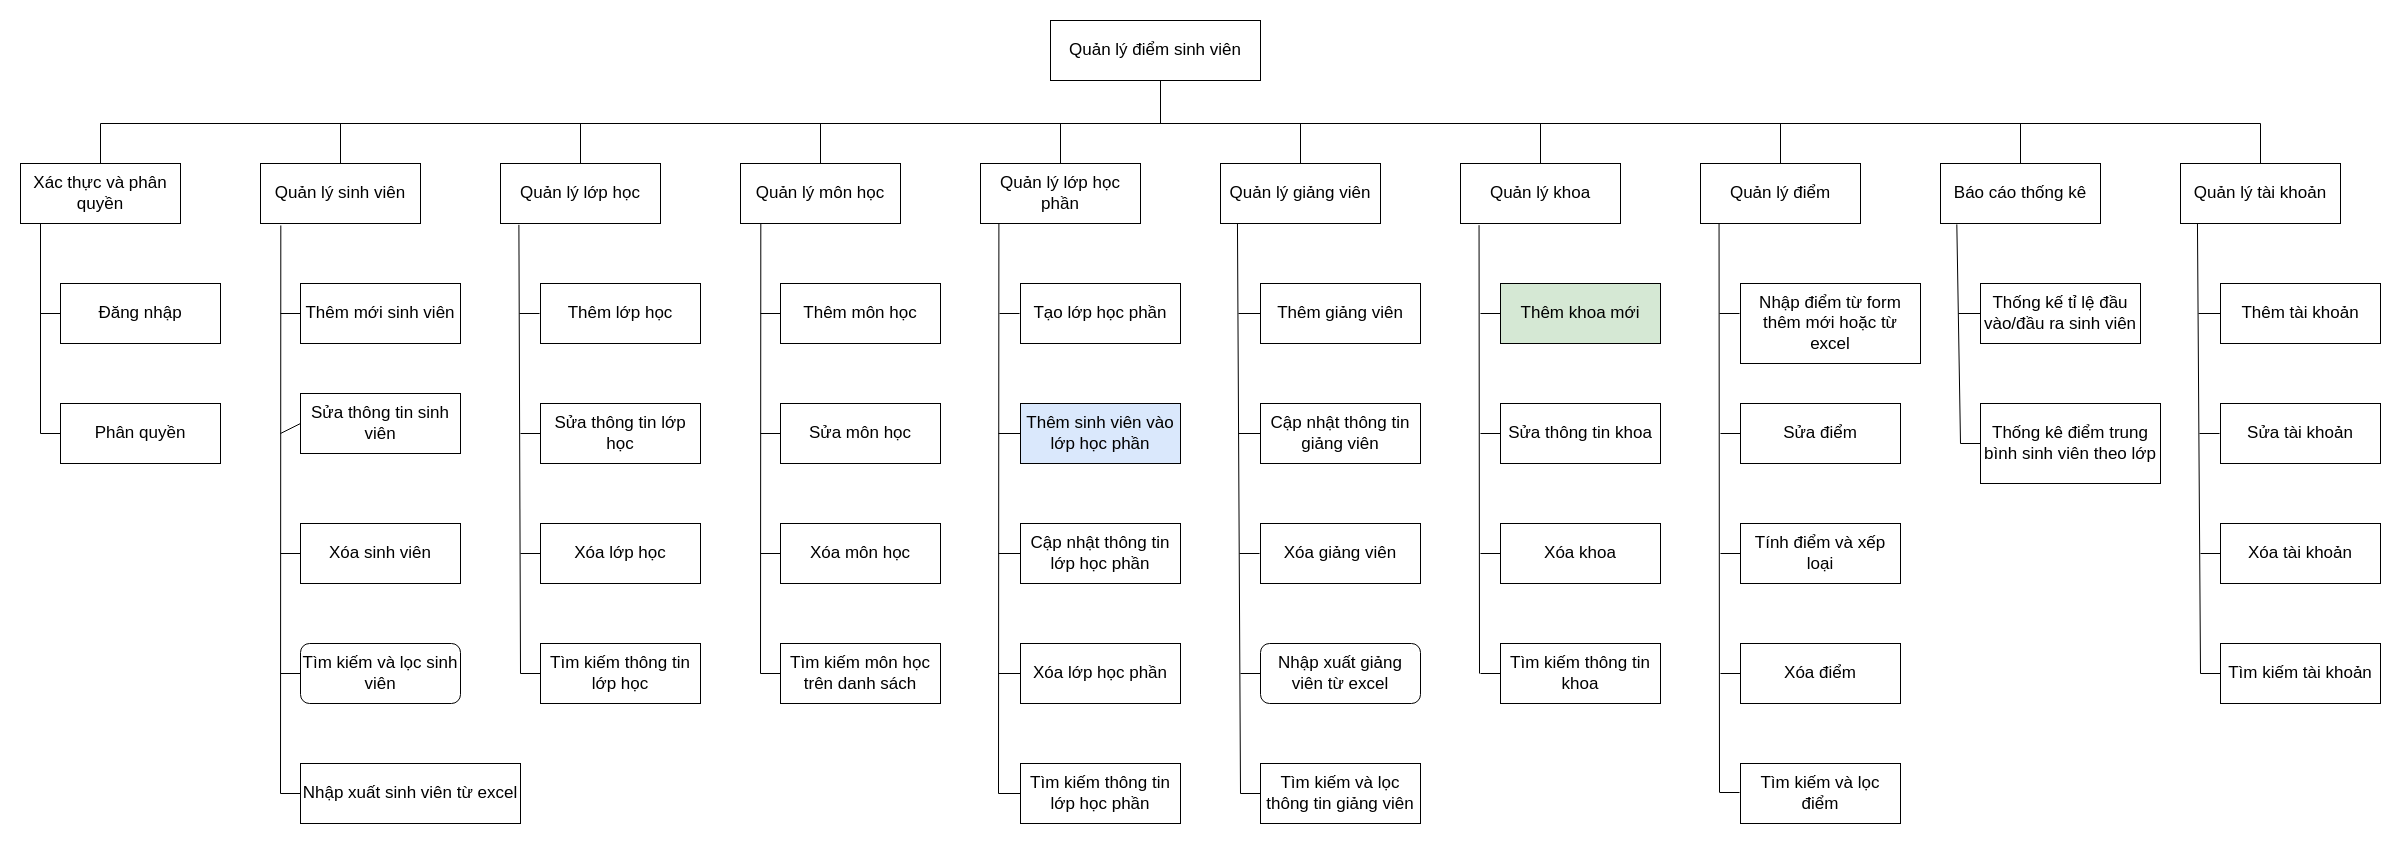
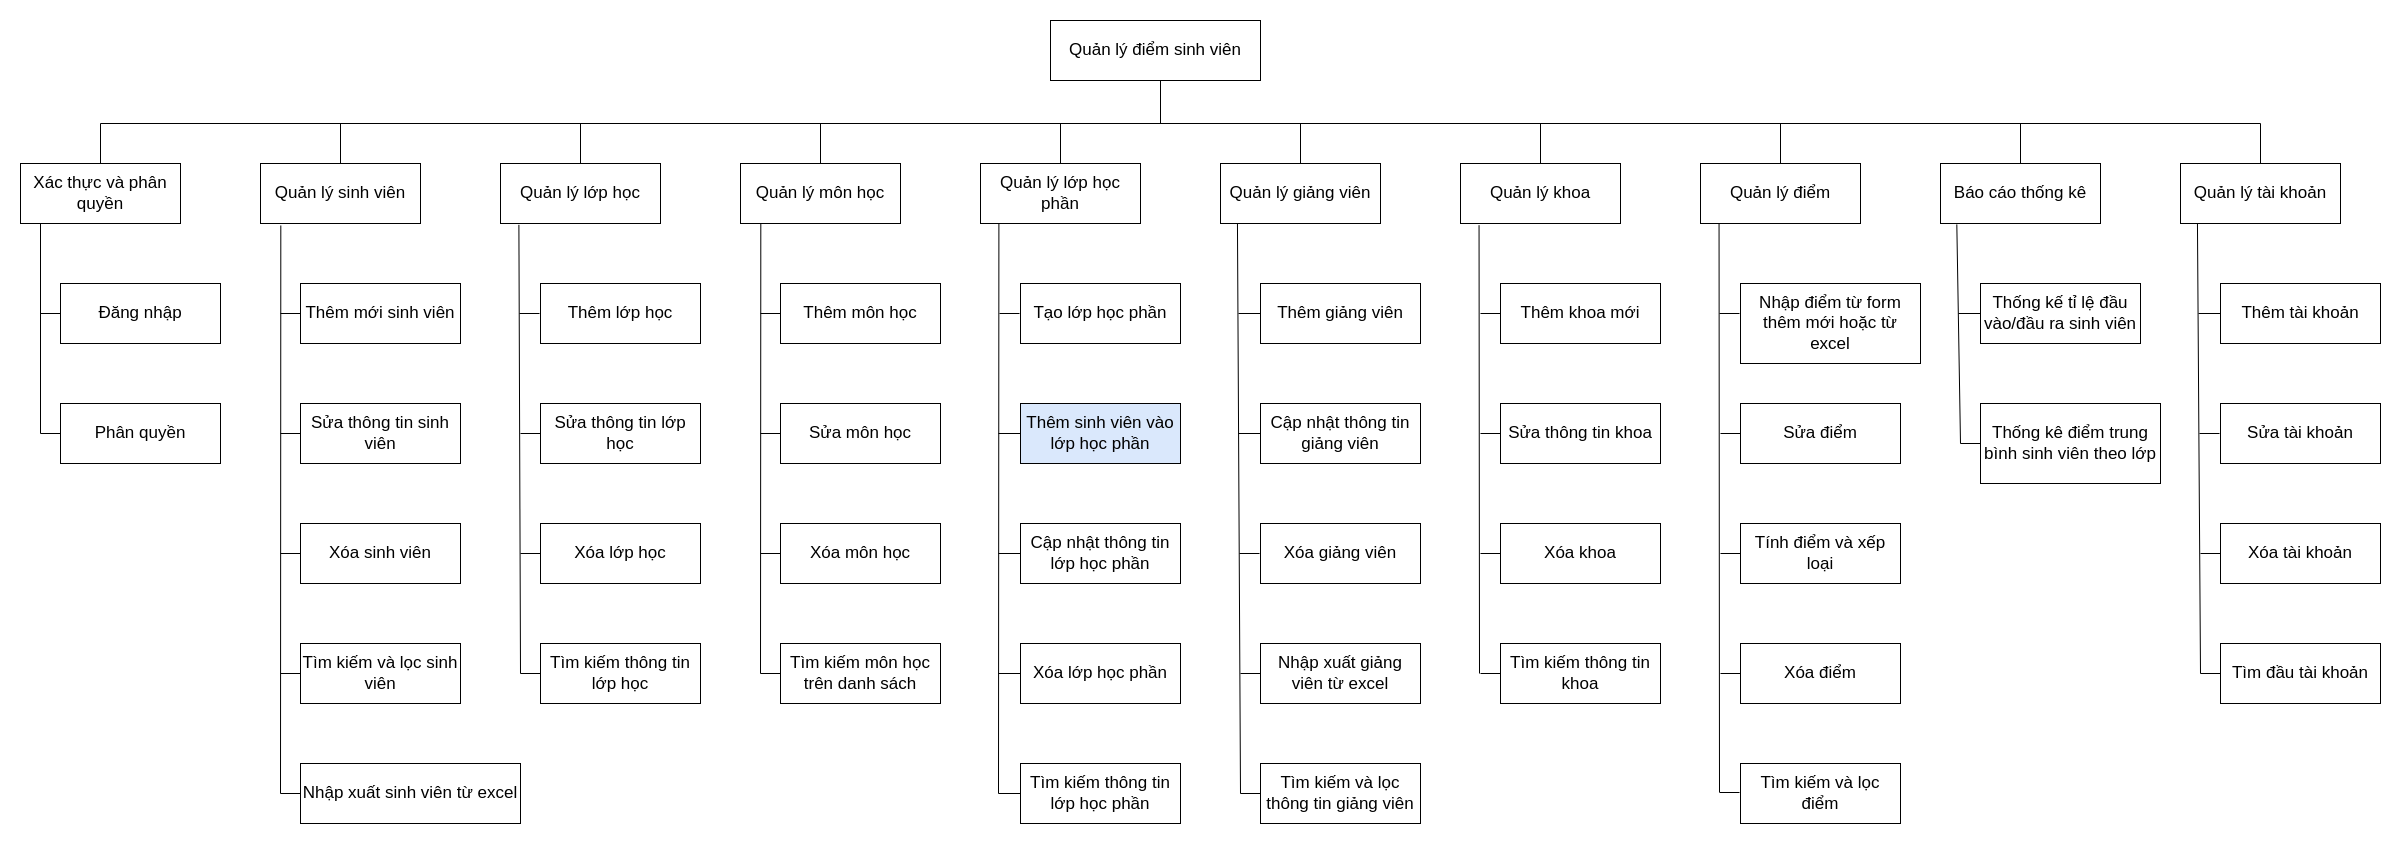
(1581, 314) -> (1581, 314)
(381, 424) -> (381, 434)
(381, 674) -> (381, 674)
(1341, 674) -> (1341, 674)
(2301, 674) -> (2301, 674)
